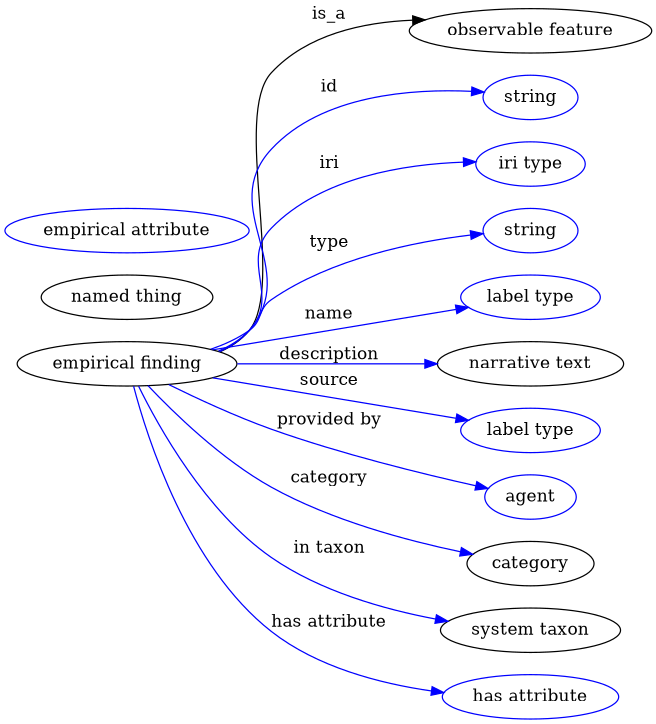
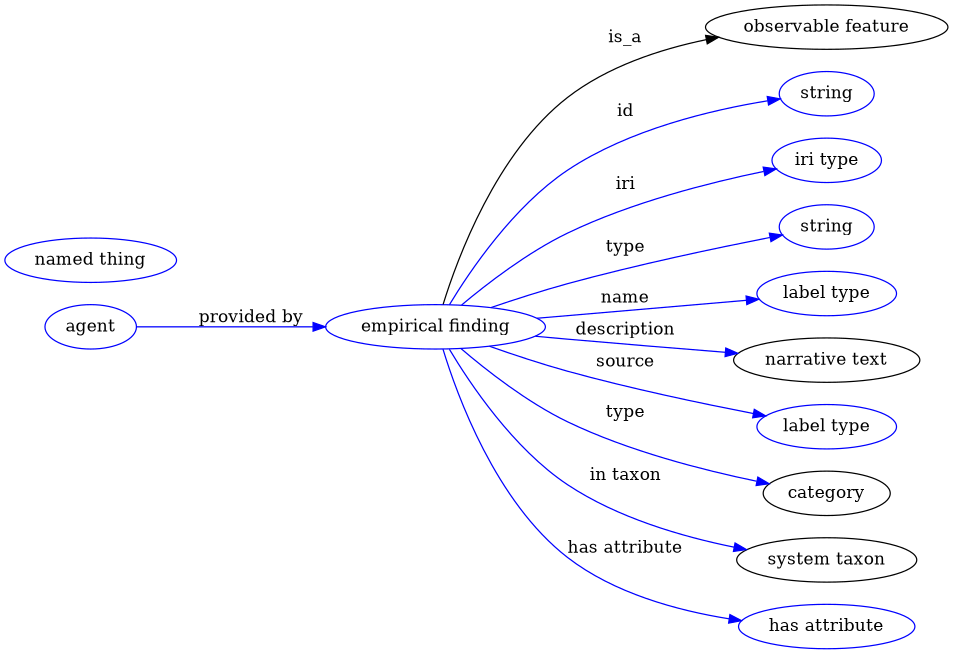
(127, 231) -> none
(127, 297) -> (91, 260)
(127, 364) -> (436, 327)
(319, 445) -> (225, 327)
(329, 478) -> (626, 413)
